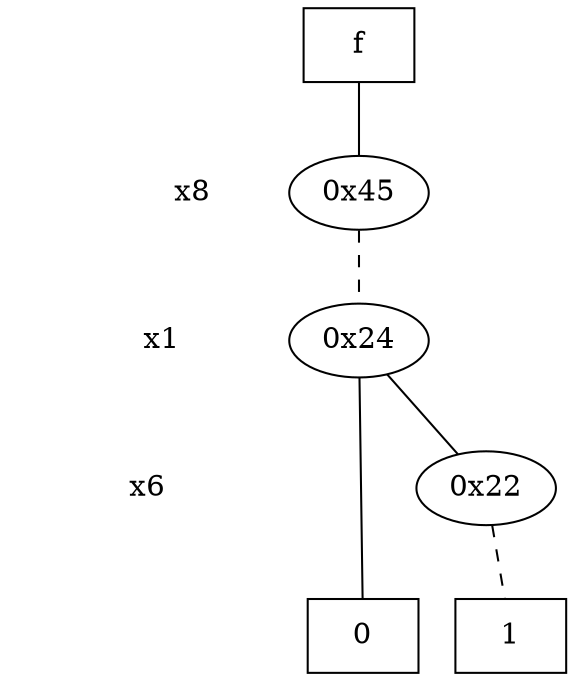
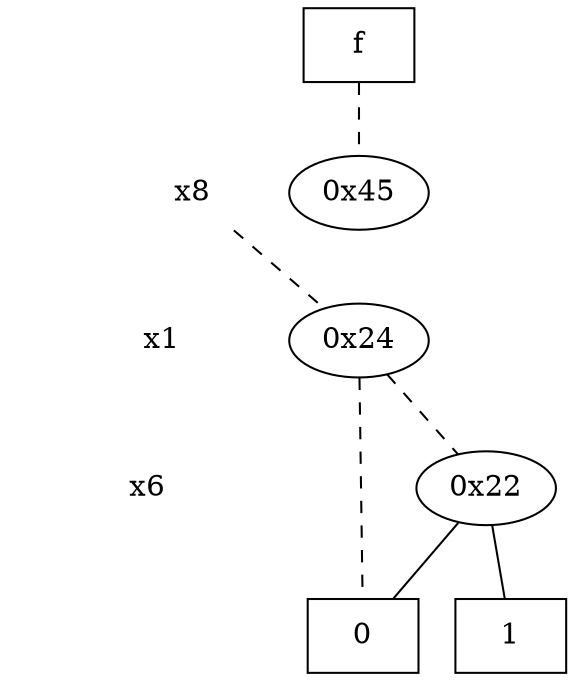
(359, 119) -> (359, 119)
(359, 267) -> (279, 269)
(423, 414) -> (423, 414)
(361, 488) -> (361, 488)
none -> (426, 561)
(498, 562) -> (498, 562)
